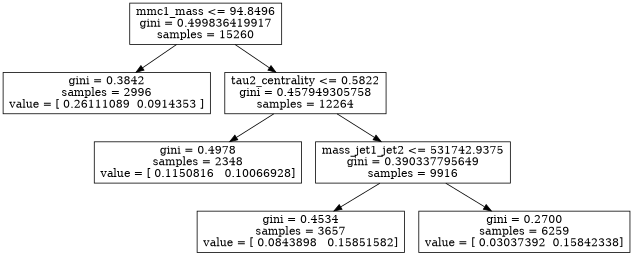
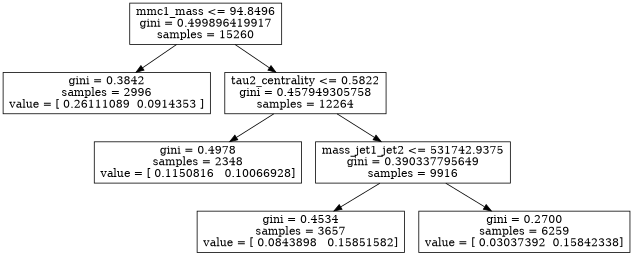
(206, 24) -> (206, 24)
